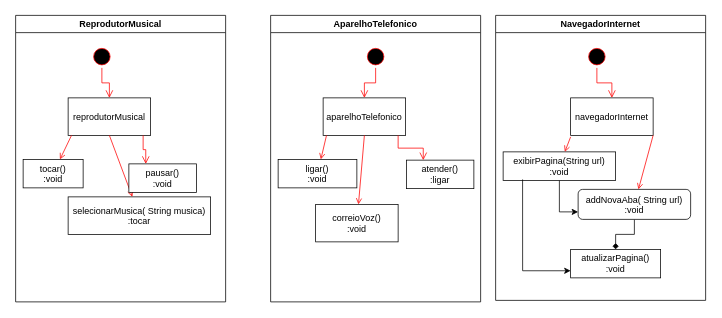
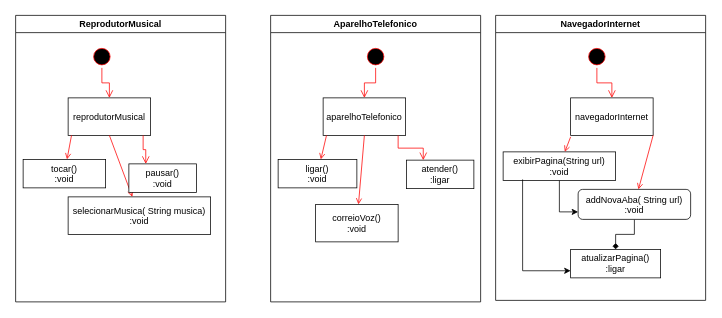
(53, 174) -> (64, 174)
(139, 211) -> (139, 211)
(615, 264) -> (615, 264)
